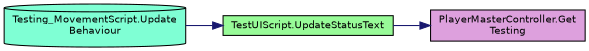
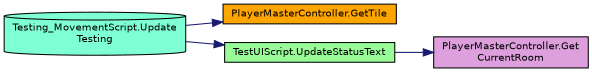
none -> (310, 14)
(95, 26) -> (95, 34)
(508, 26) -> (511, 52)
